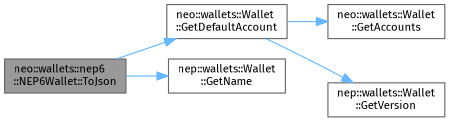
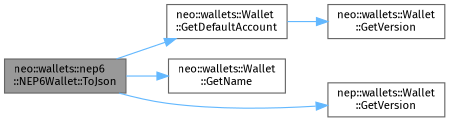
(386, 22) -> (386, 22)
(304, 57) -> (217, 107)
(227, 76) -> (227, 76)
